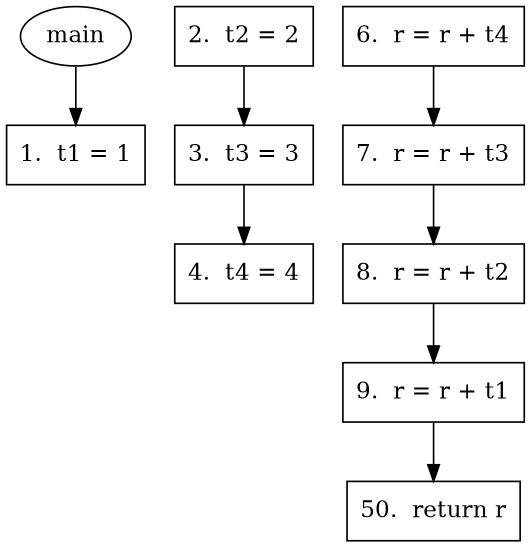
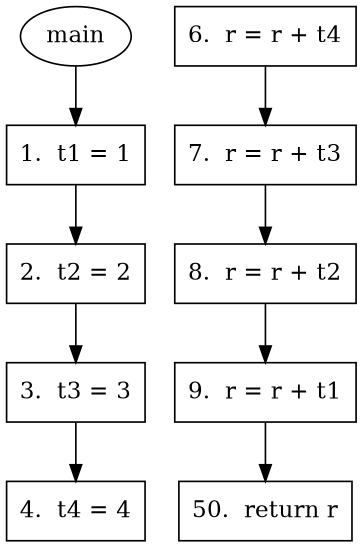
none -> (76, 206)
